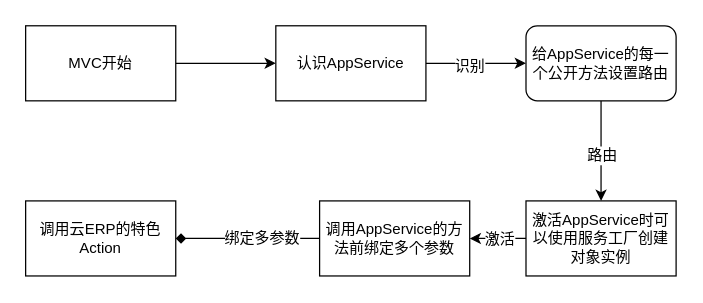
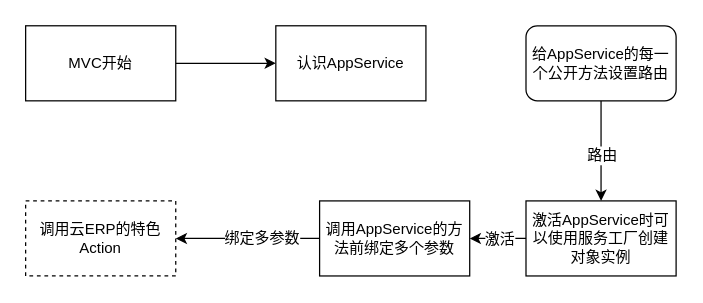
(472, 63) -> none
(101, 238) -> (101, 238)
(186, 238) -> (186, 238)
